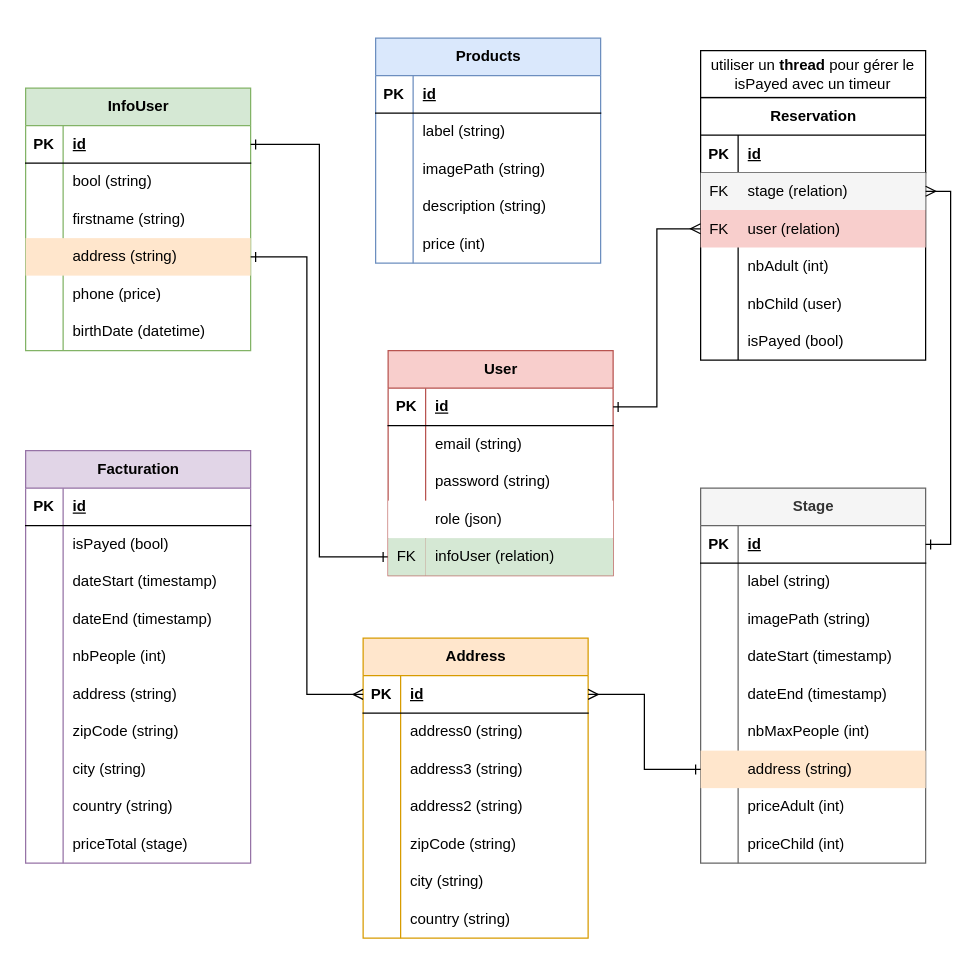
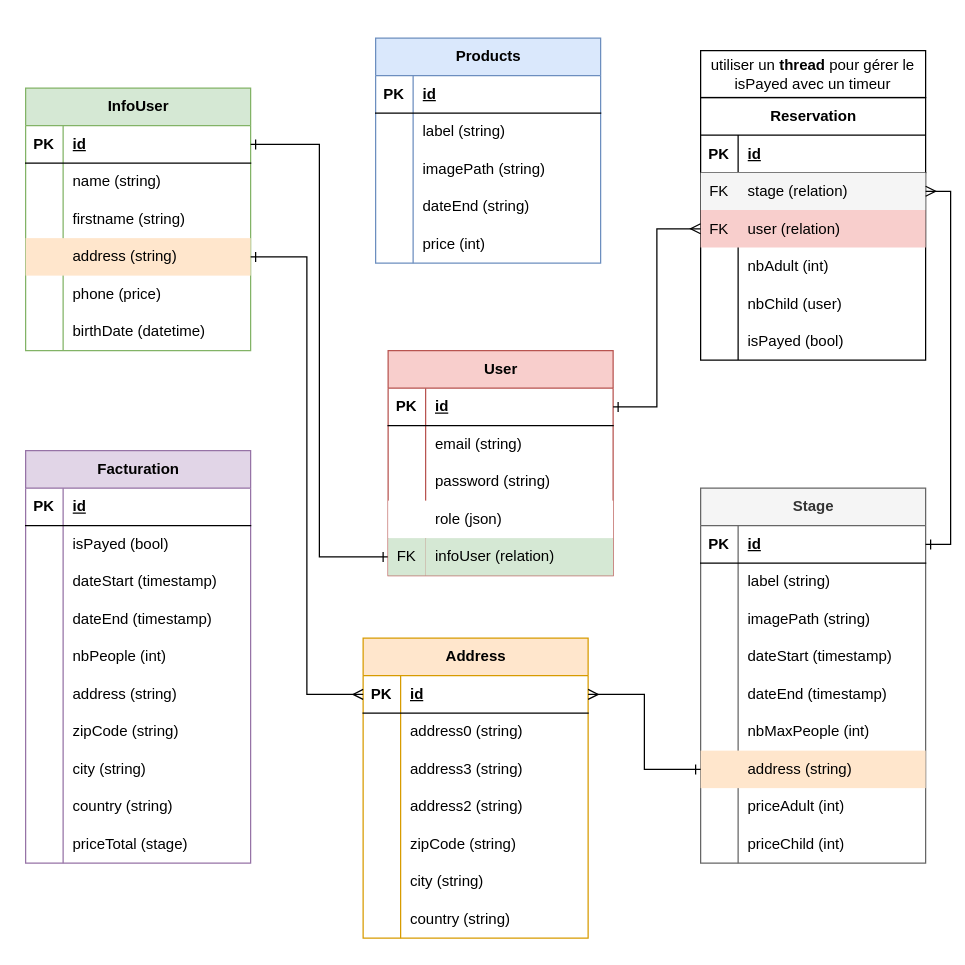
(122, 182) -> (124, 182)
(499, 207) -> (486, 207)
